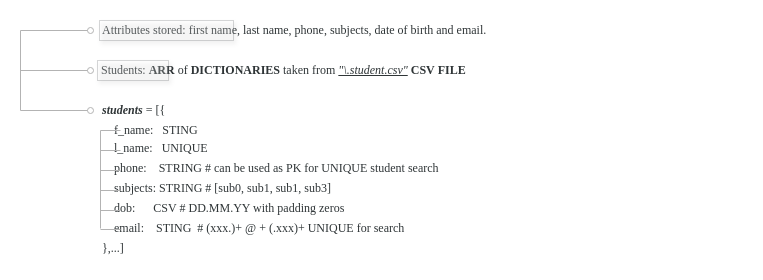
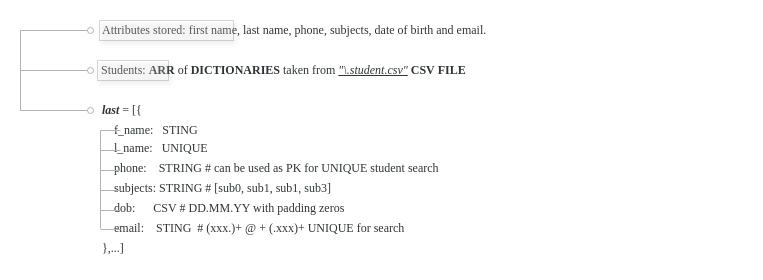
(143, 111) -> (128, 111)
